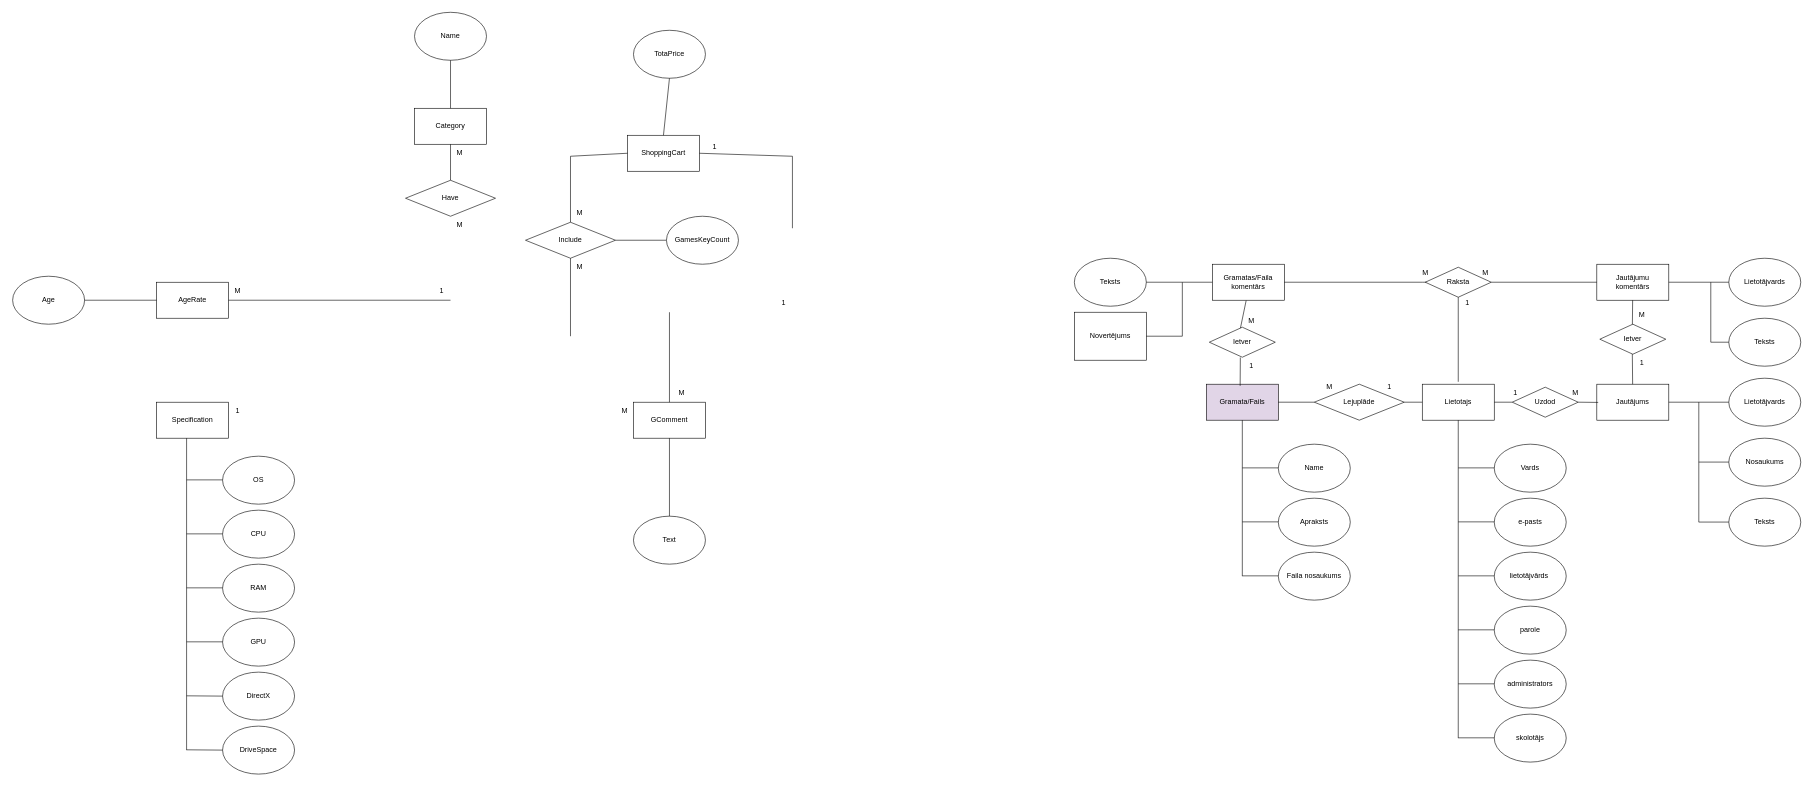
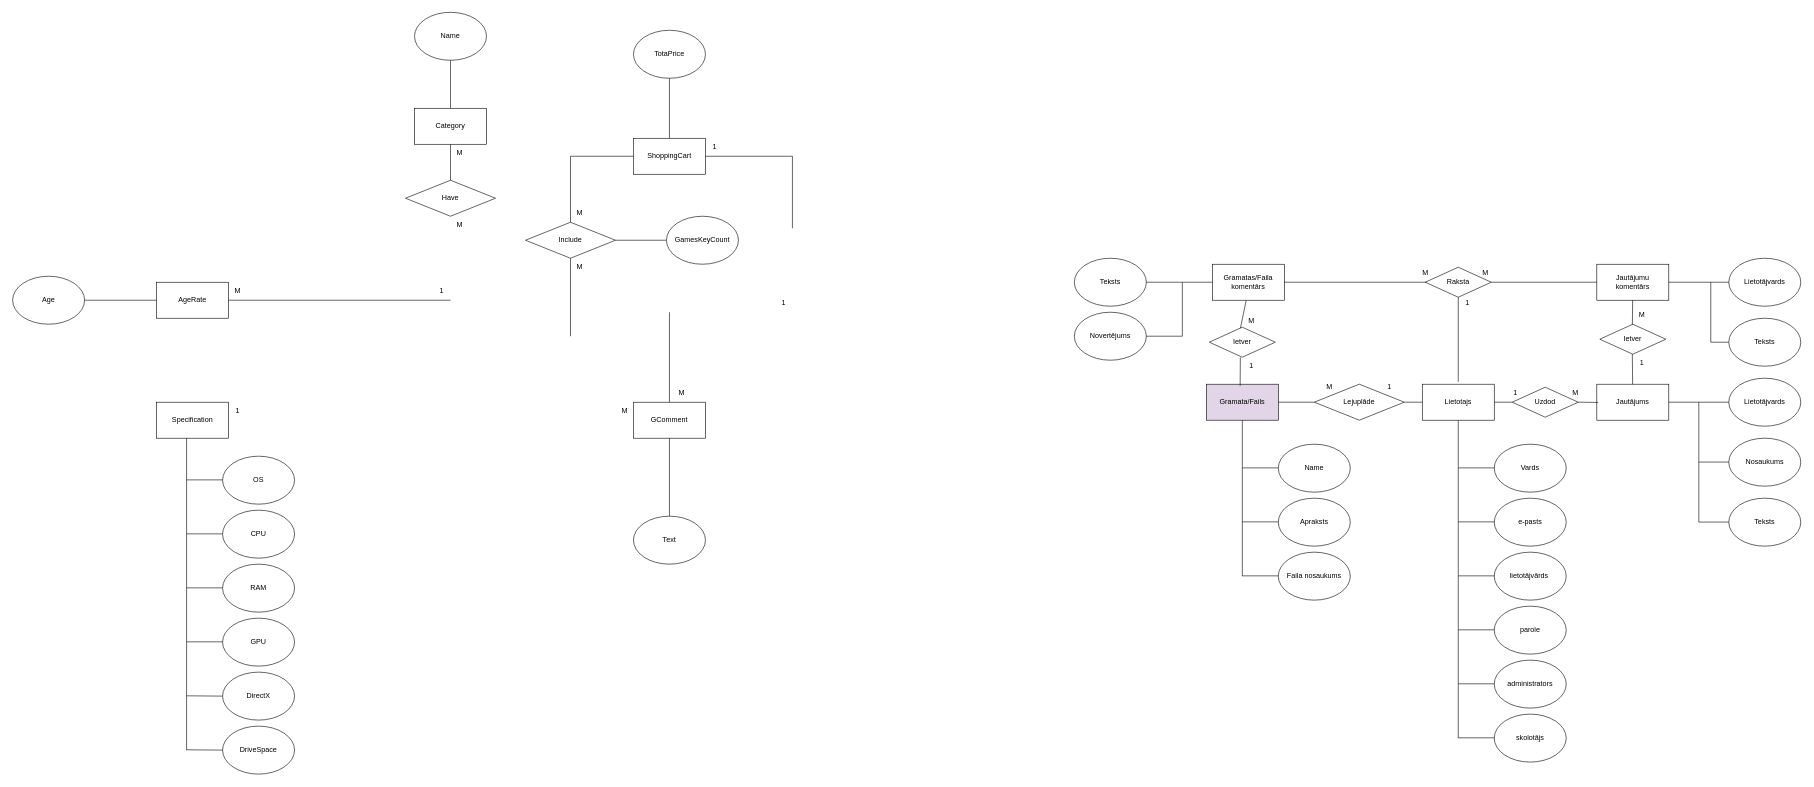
(663, 153) -> (669, 156)
(1110, 336) -> (1110, 336)
